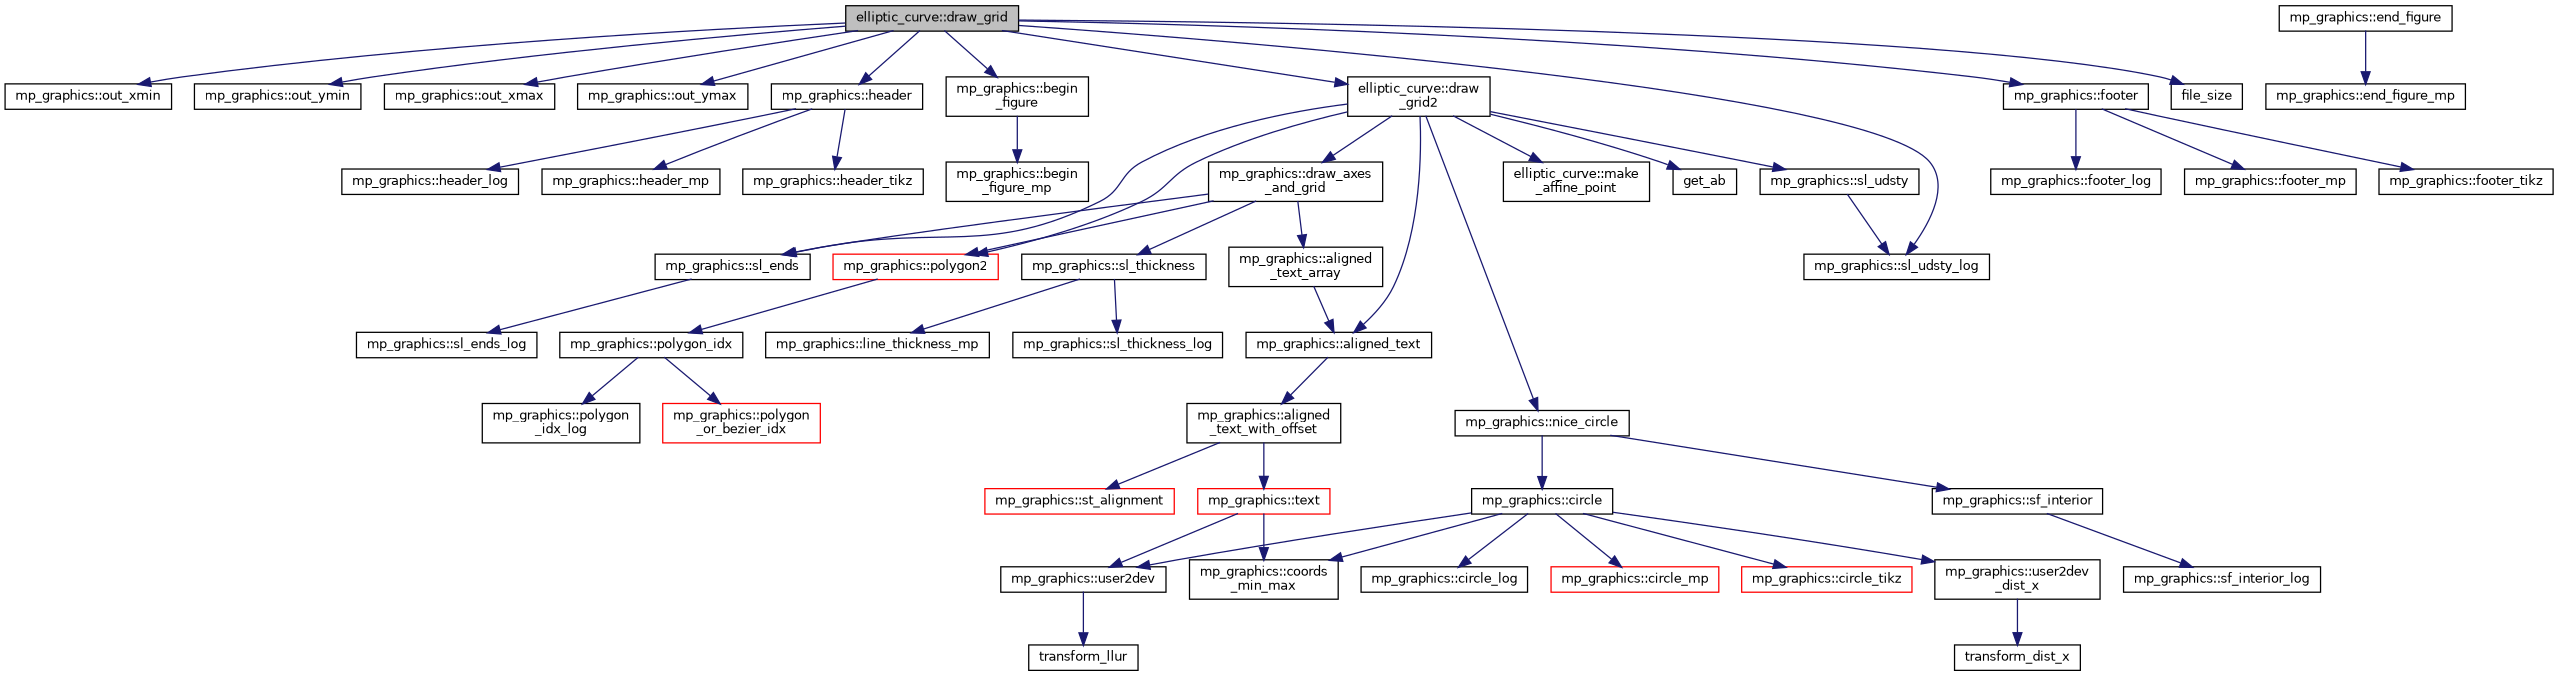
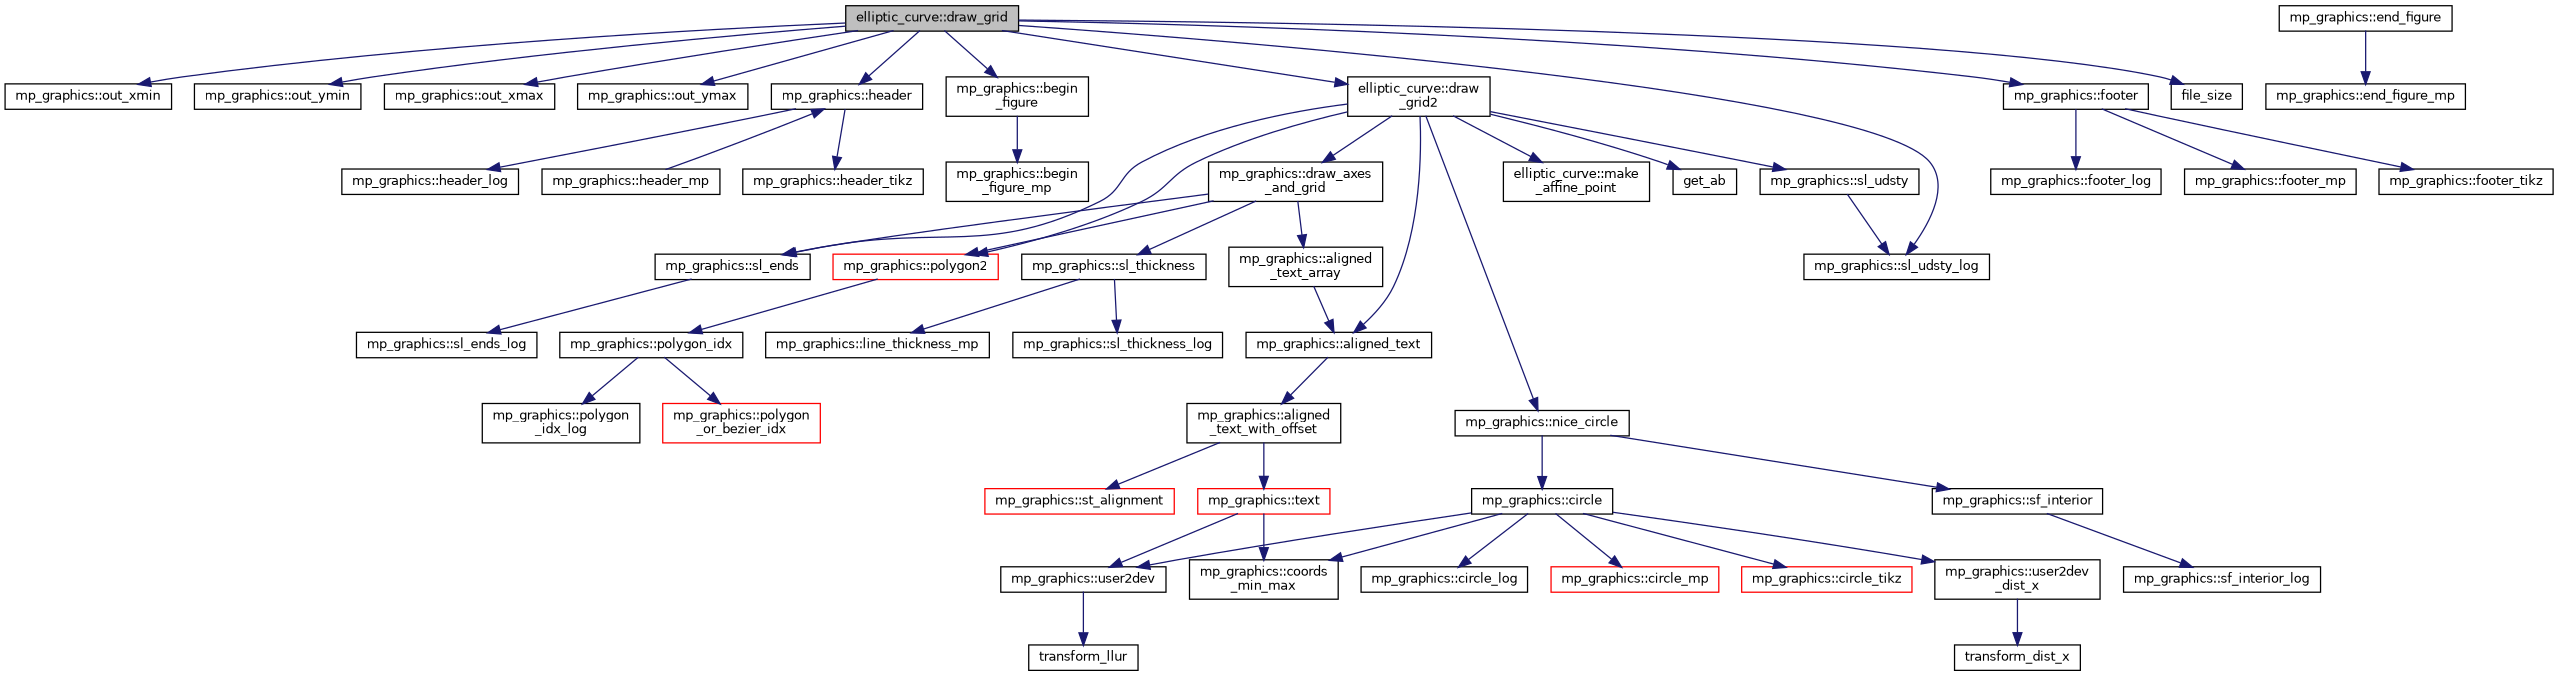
(739, 136) -> (739, 142)
